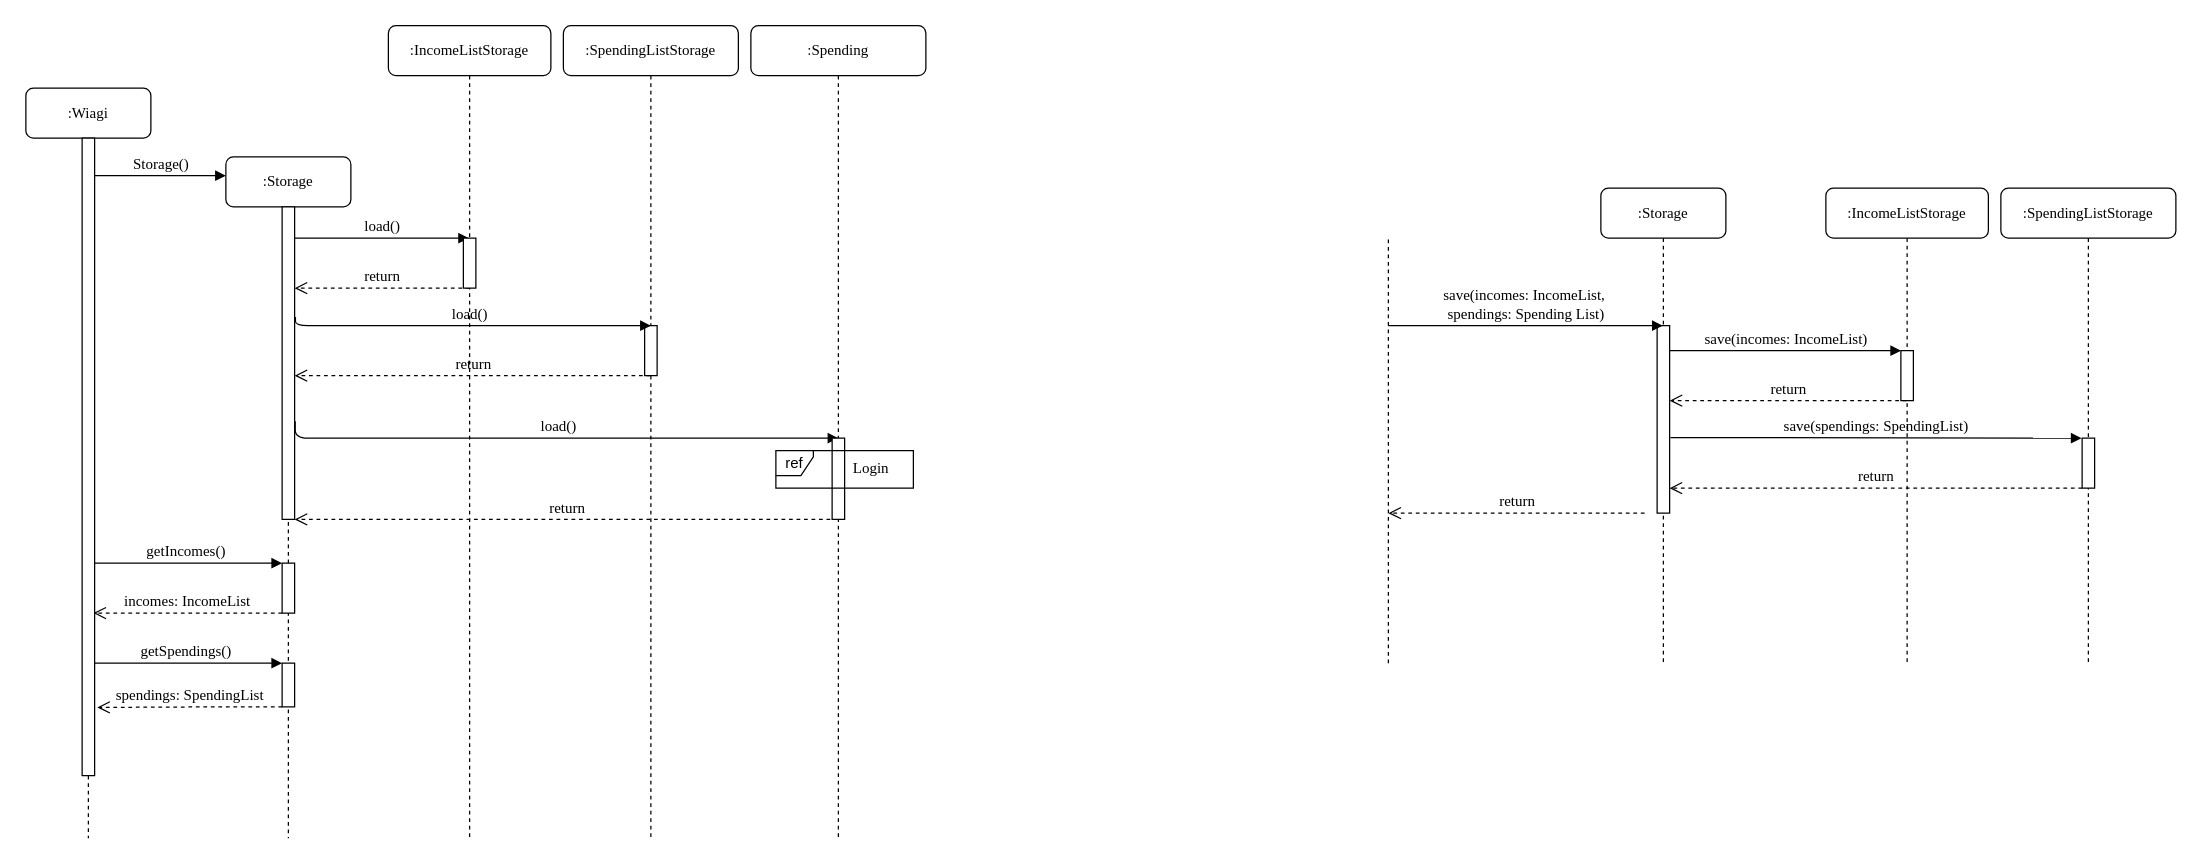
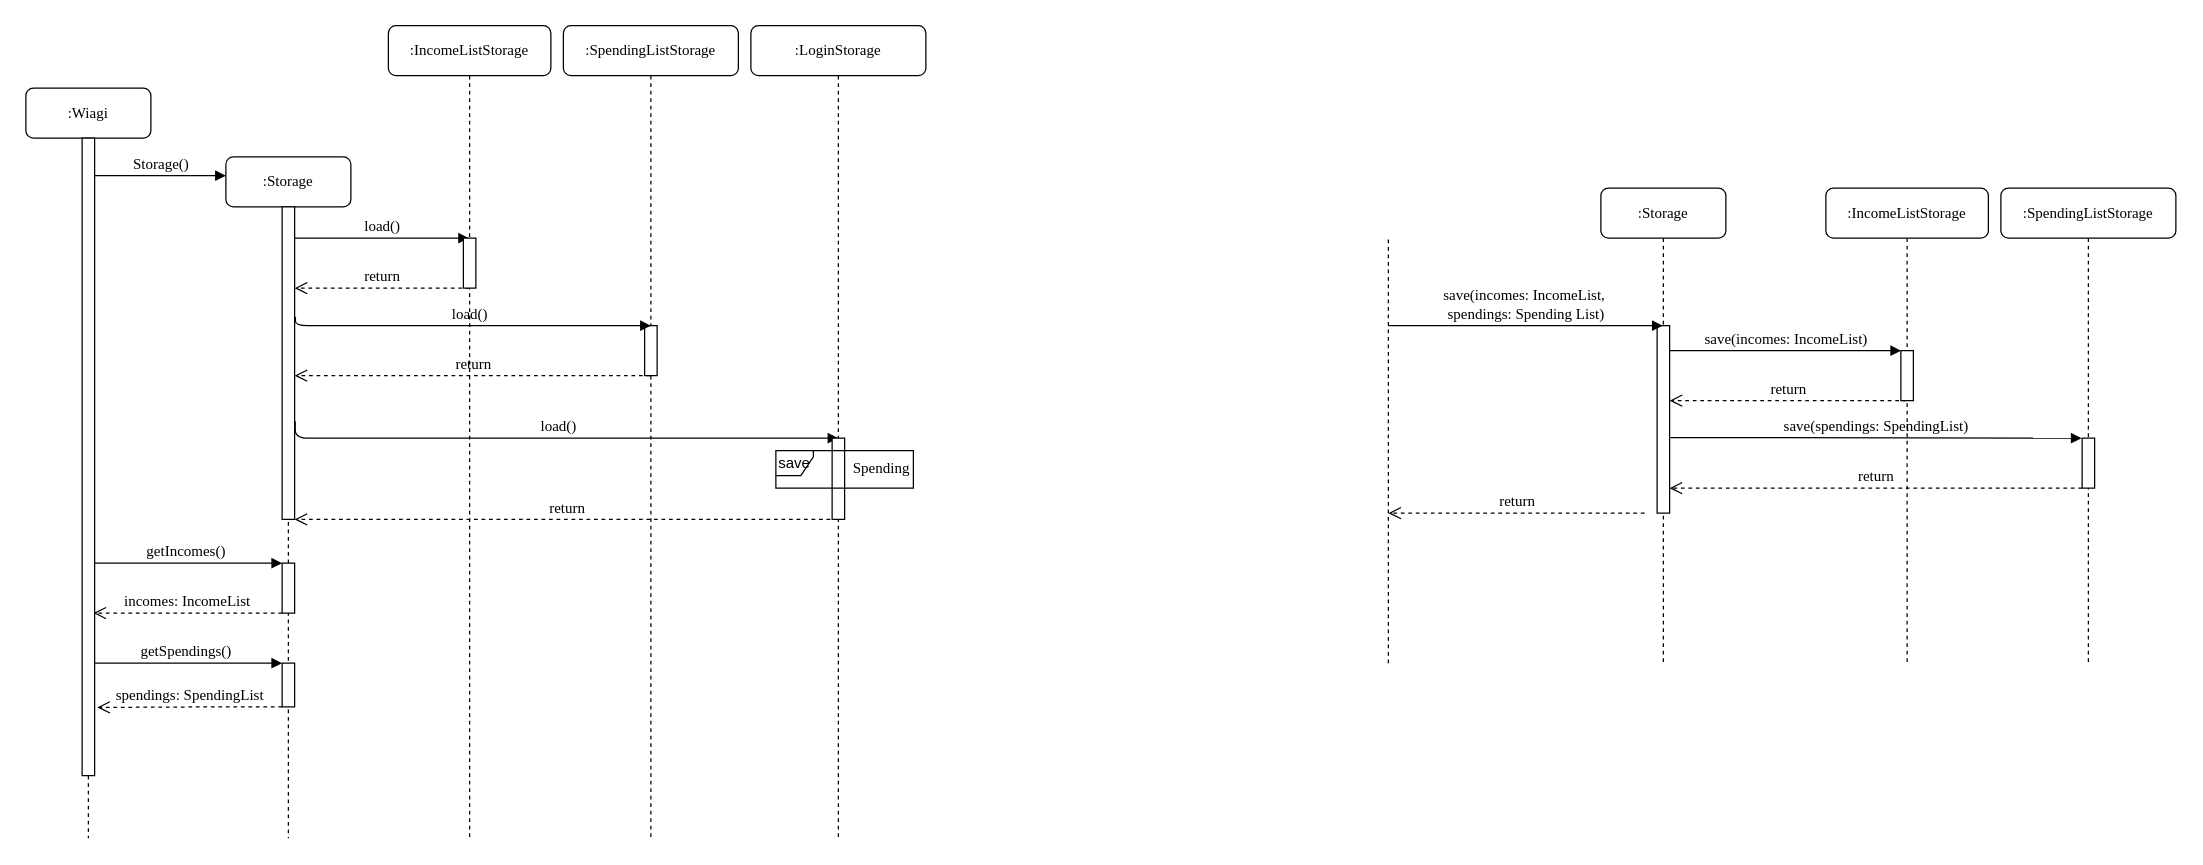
(838, 51) -> (838, 51)
(794, 463) -> (794, 463)
(872, 468) -> (885, 468)
